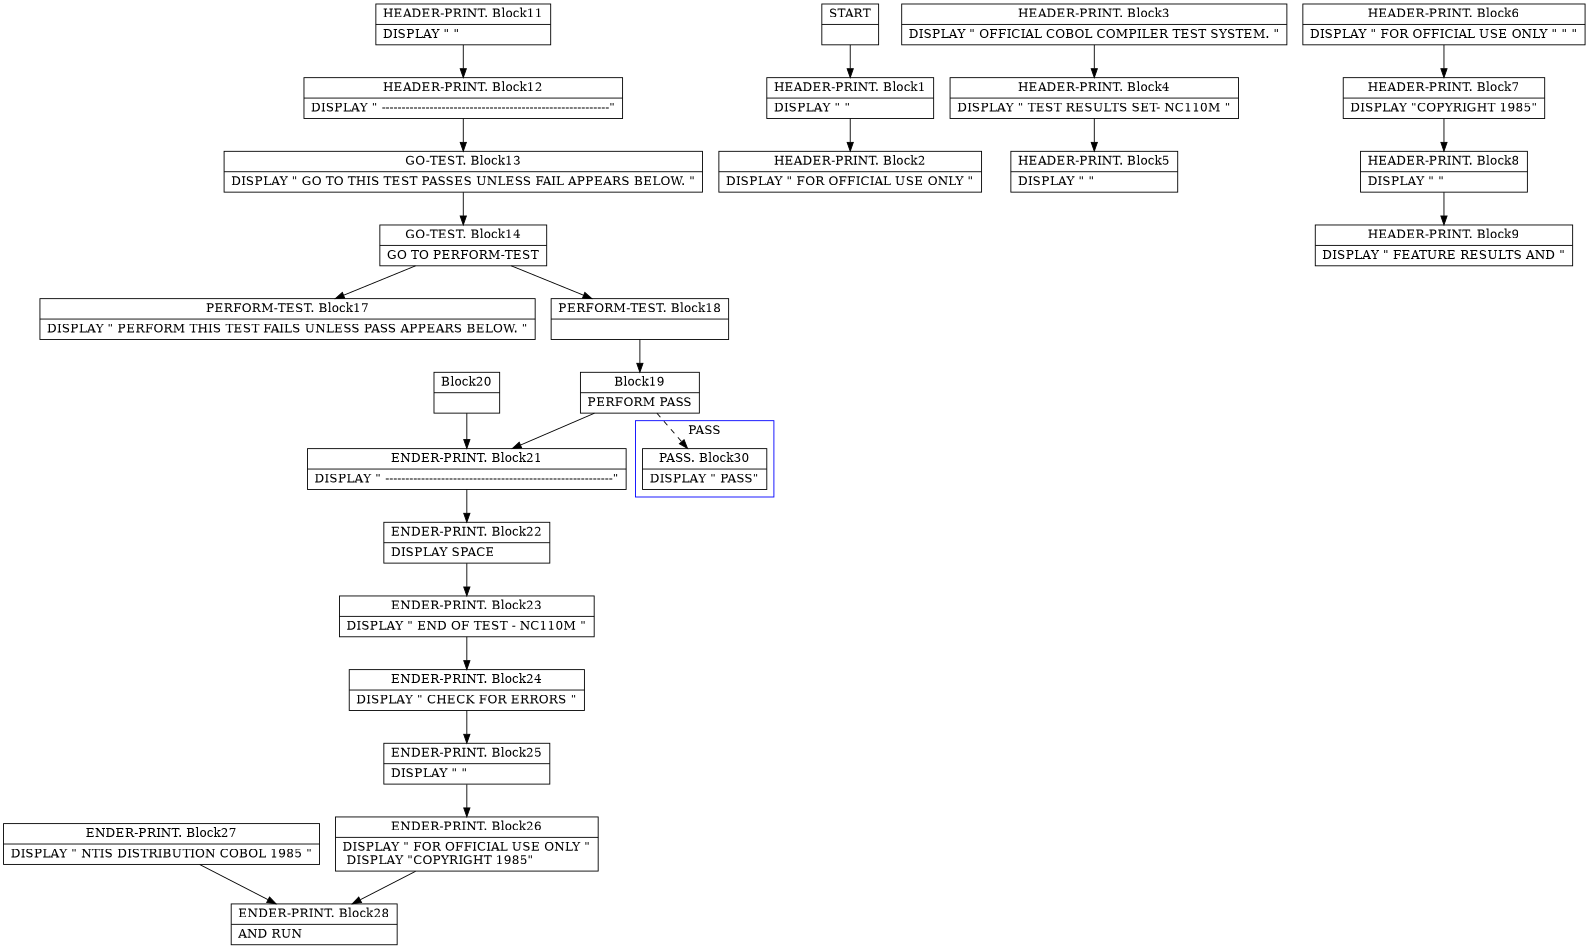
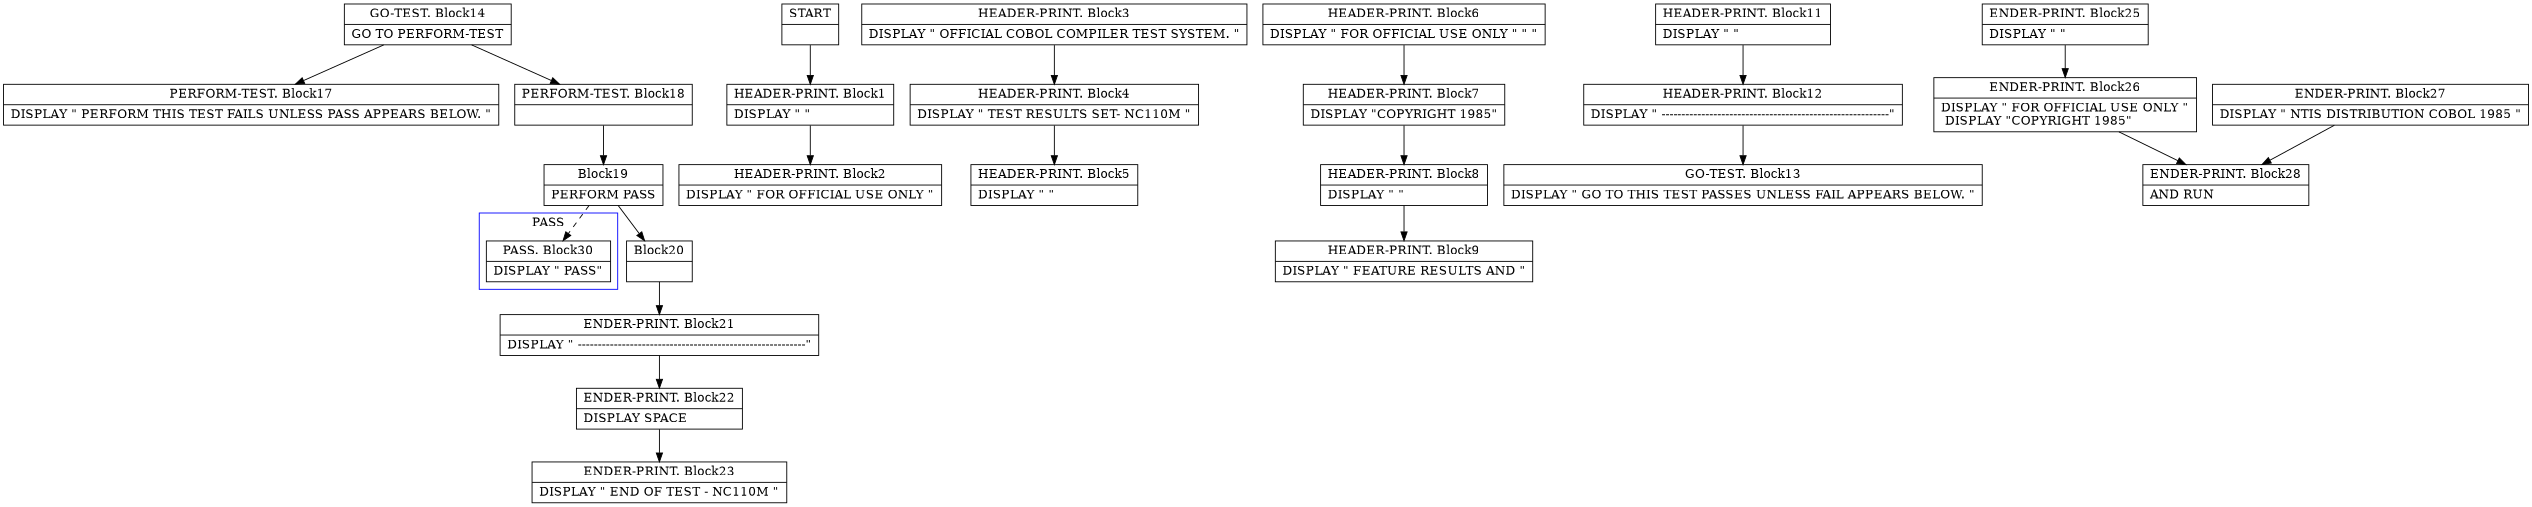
(463, 204) -> none
(557, 429) -> (629, 220)
(467, 690) -> none
